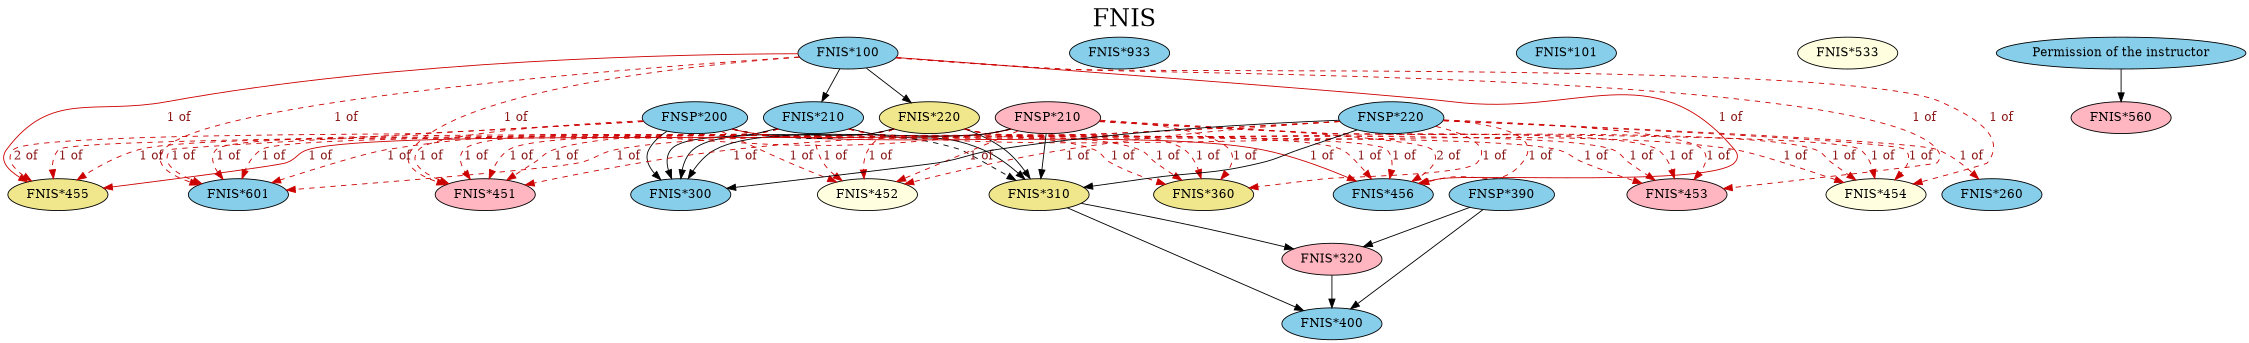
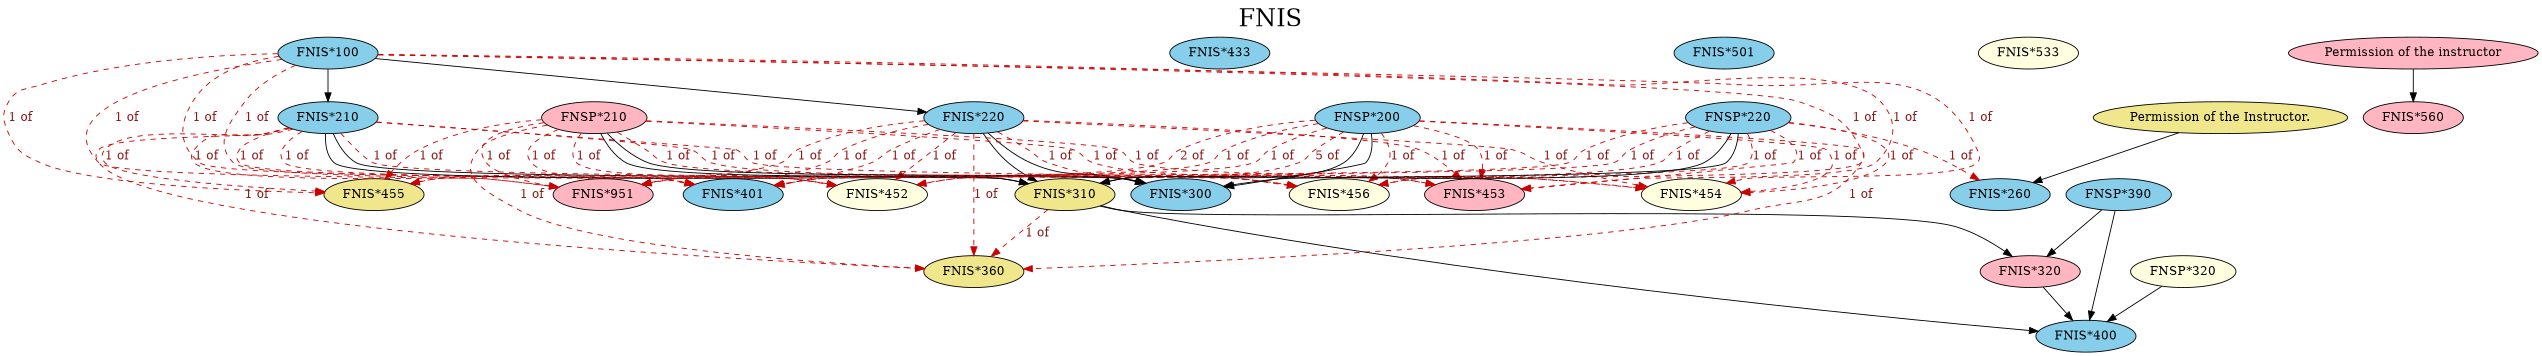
(1120, 53) -> (1220, 53)
(1566, 53) -> (1724, 53)
(2121, 53) -> (2413, 53)
(377, 74) -> (11, 139)
(1485, 104) -> (1673, 90)
(929, 118) -> (974, 118)
none -> (2220, 118)
none -> (1676, 136)
(559, 138) -> (457, 135)
(1042, 139) -> (1390, 156)
(944, 145) -> (1245, 178)
(802, 156) -> (1328, 156)
(1449, 156) -> (678, 156)
none -> (714, 163)
(1402, 175) -> (1023, 230)
none -> (464, 177)
(238, 195) -> (733, 195)
(485, 195) -> (603, 195)
(1383, 195) -> (1339, 195)
none -> (2183, 272)
